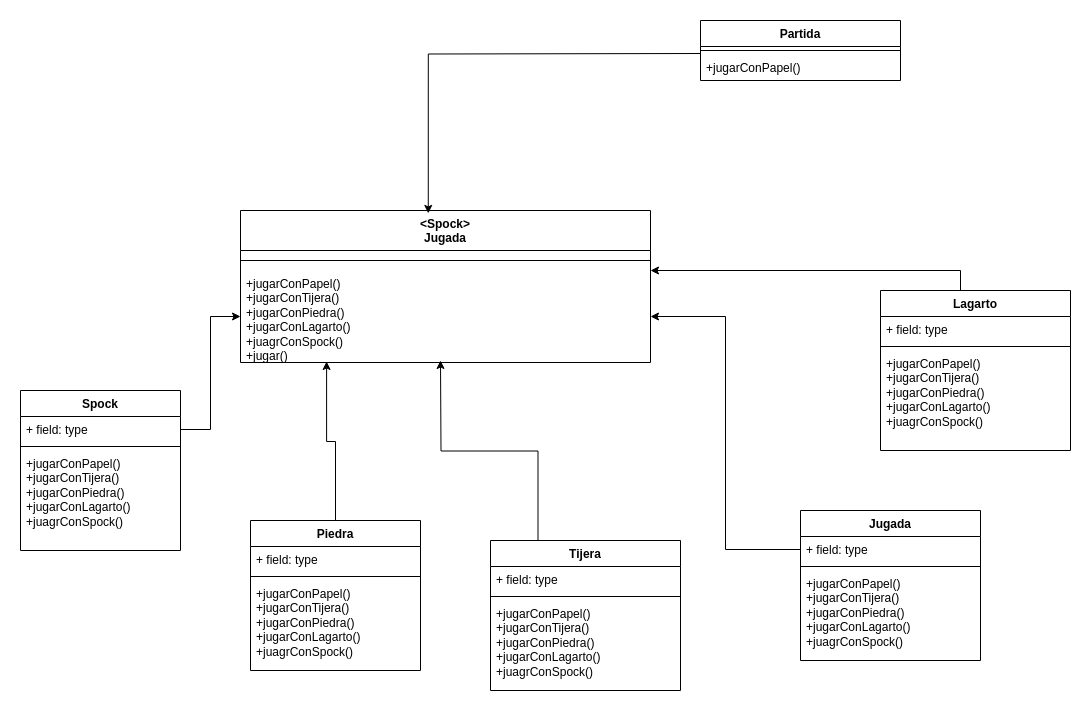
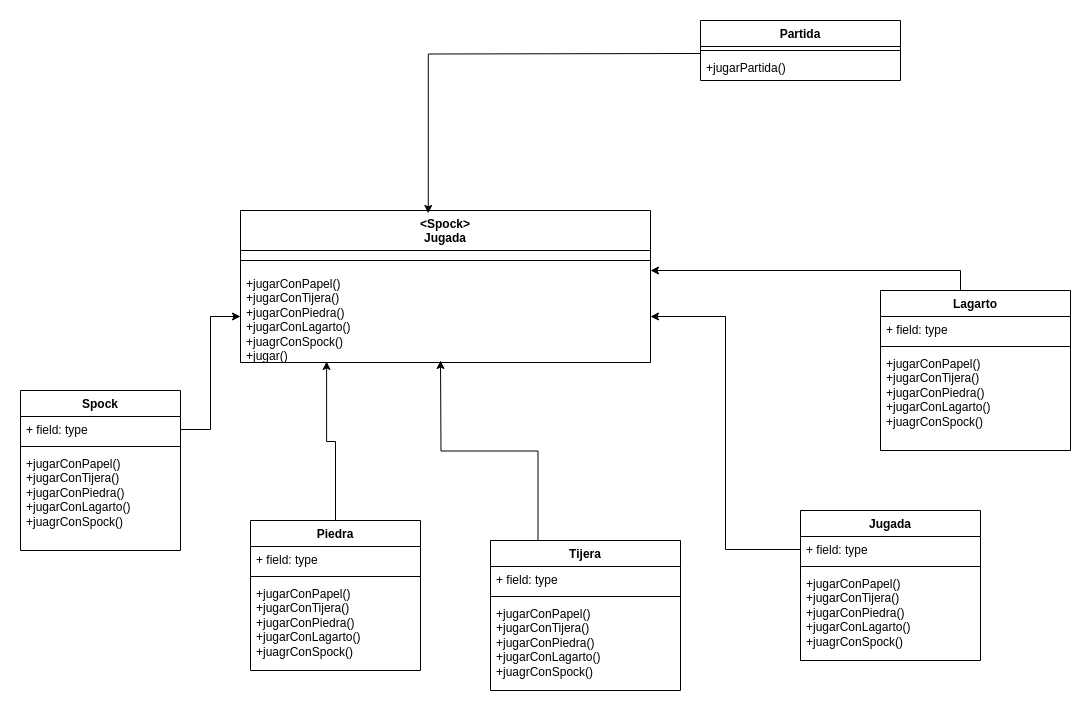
(759, 69) -> (755, 69)
